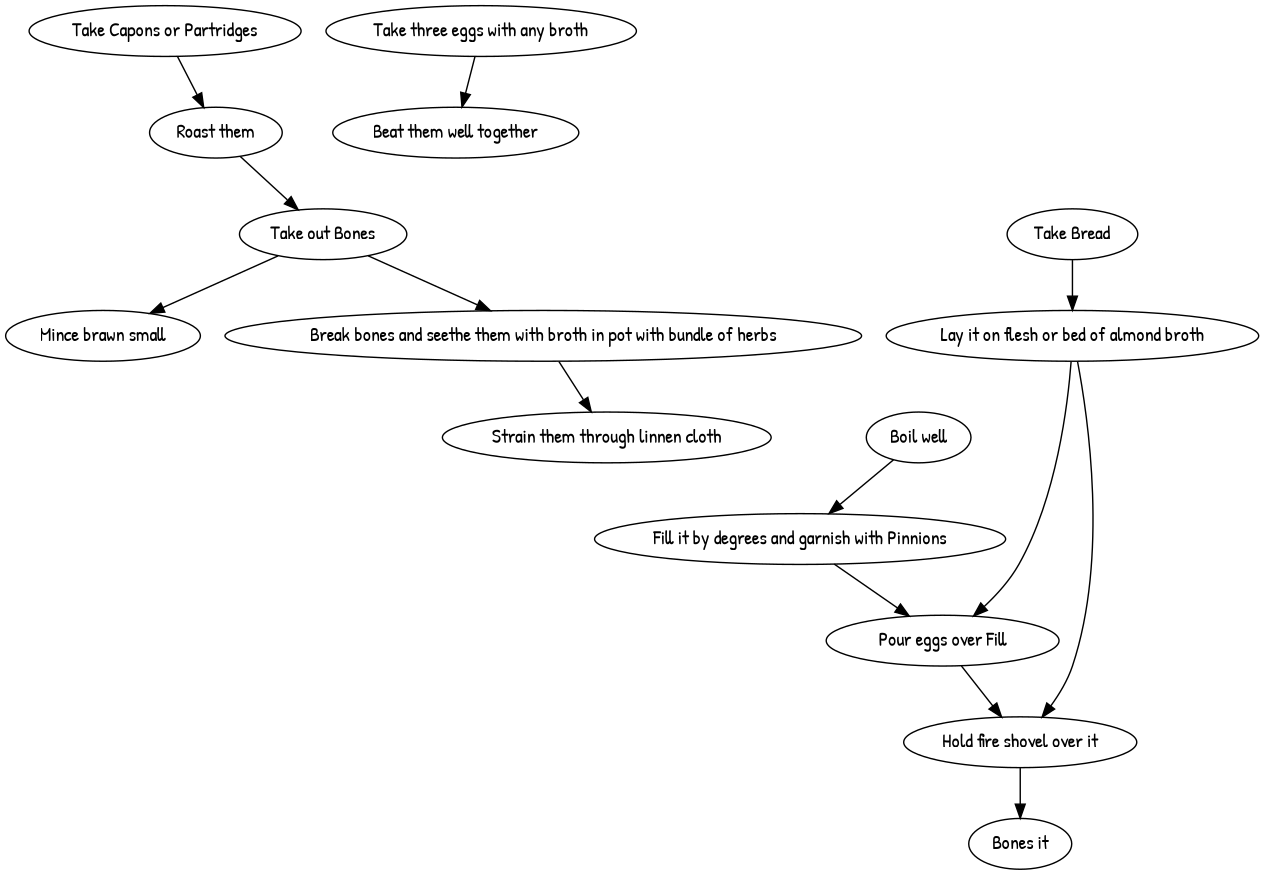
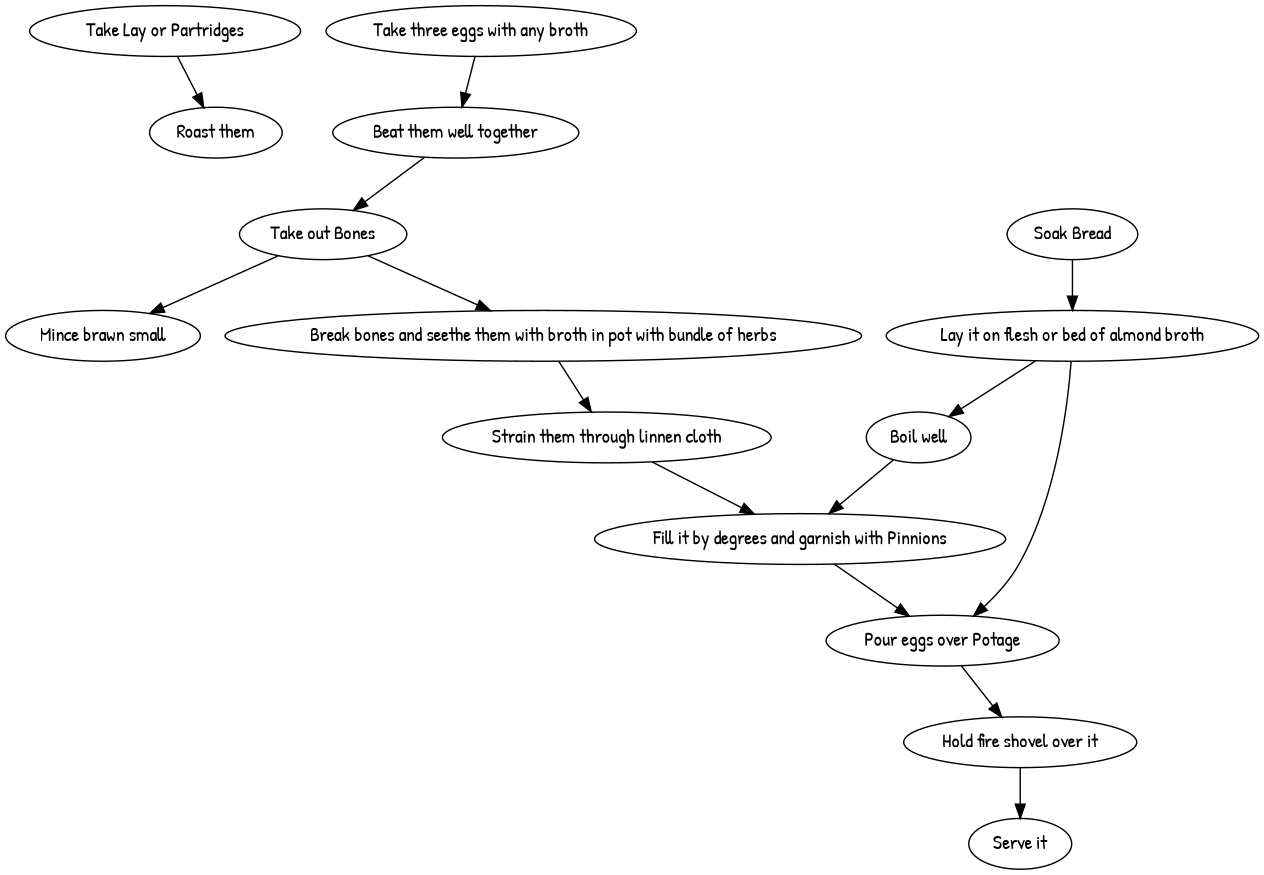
(165, 31) -> (165, 31)
(264, 178) -> (395, 180)
(1072, 234) -> (1072, 234)
none -> (697, 485)
(1093, 537) -> (998, 385)
(943, 641) -> (943, 641)
(1020, 844) -> (1020, 844)
